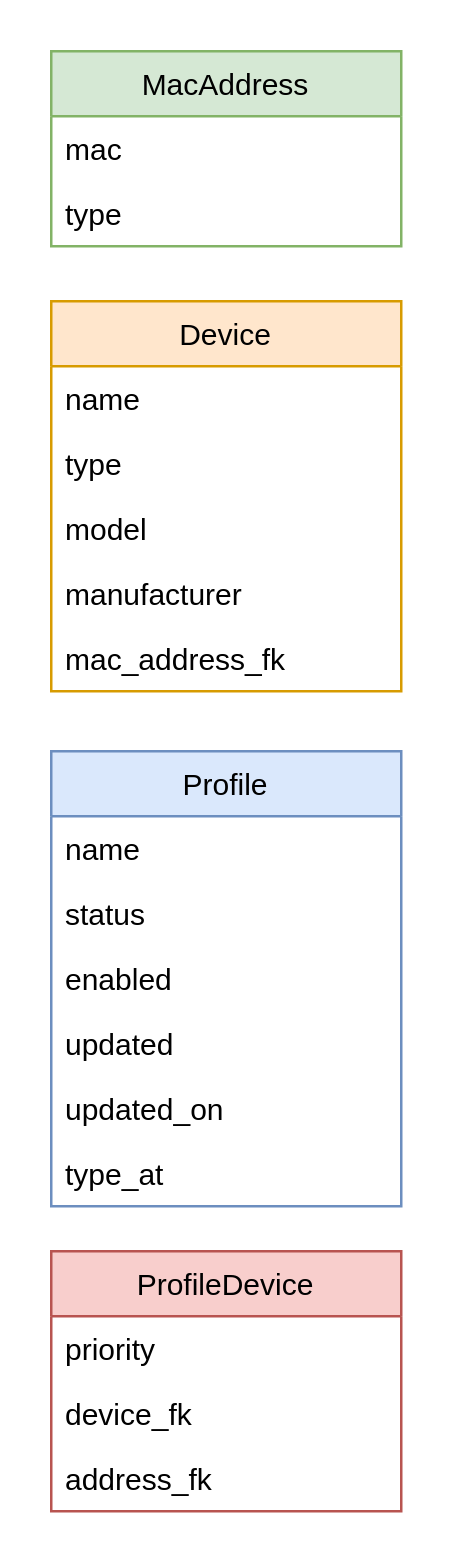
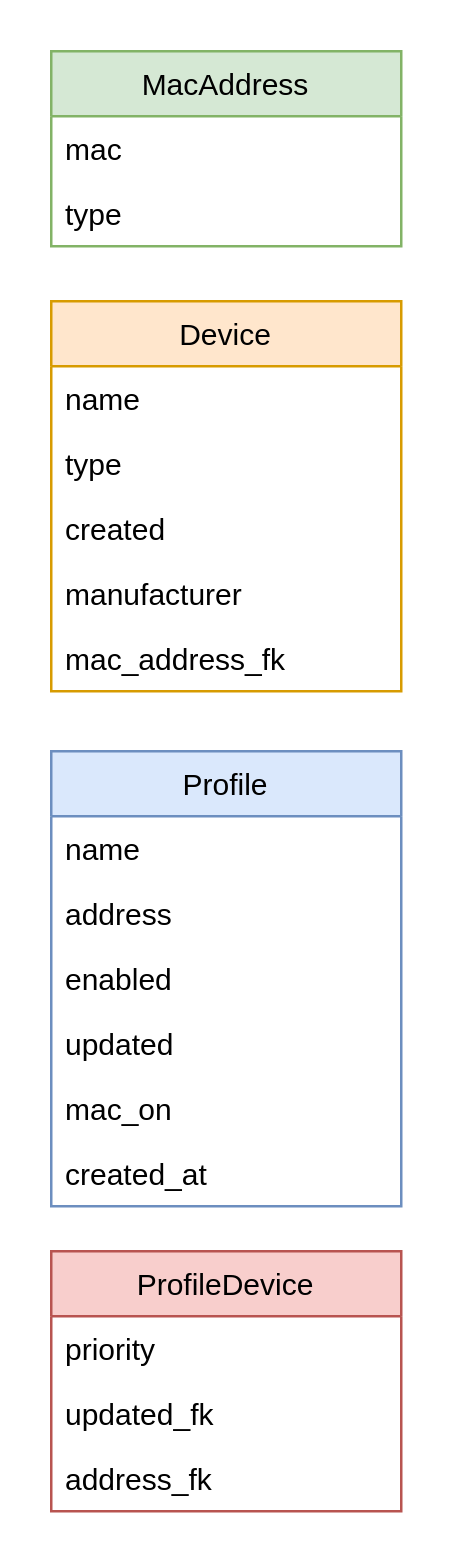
(103, 530) -> (124, 530)
(115, 915) -> (124, 915)
(149, 1110) -> (115, 1110)
(124, 1175) -> (149, 1175)
(137, 1415) -> (149, 1415)
